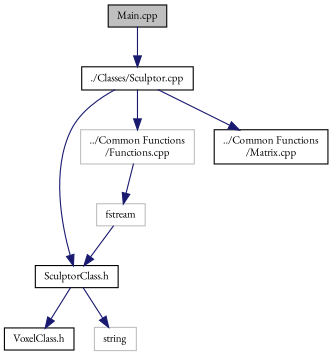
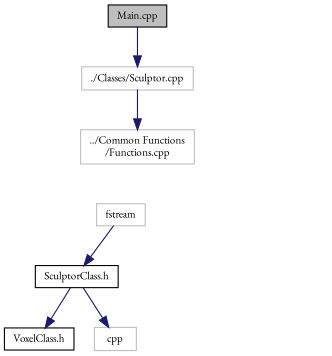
(137, 78) -> (137, 78)
(271, 147) -> none
(61, 162) -> none
(130, 178) -> none
(115, 339) -> (115, 339)
